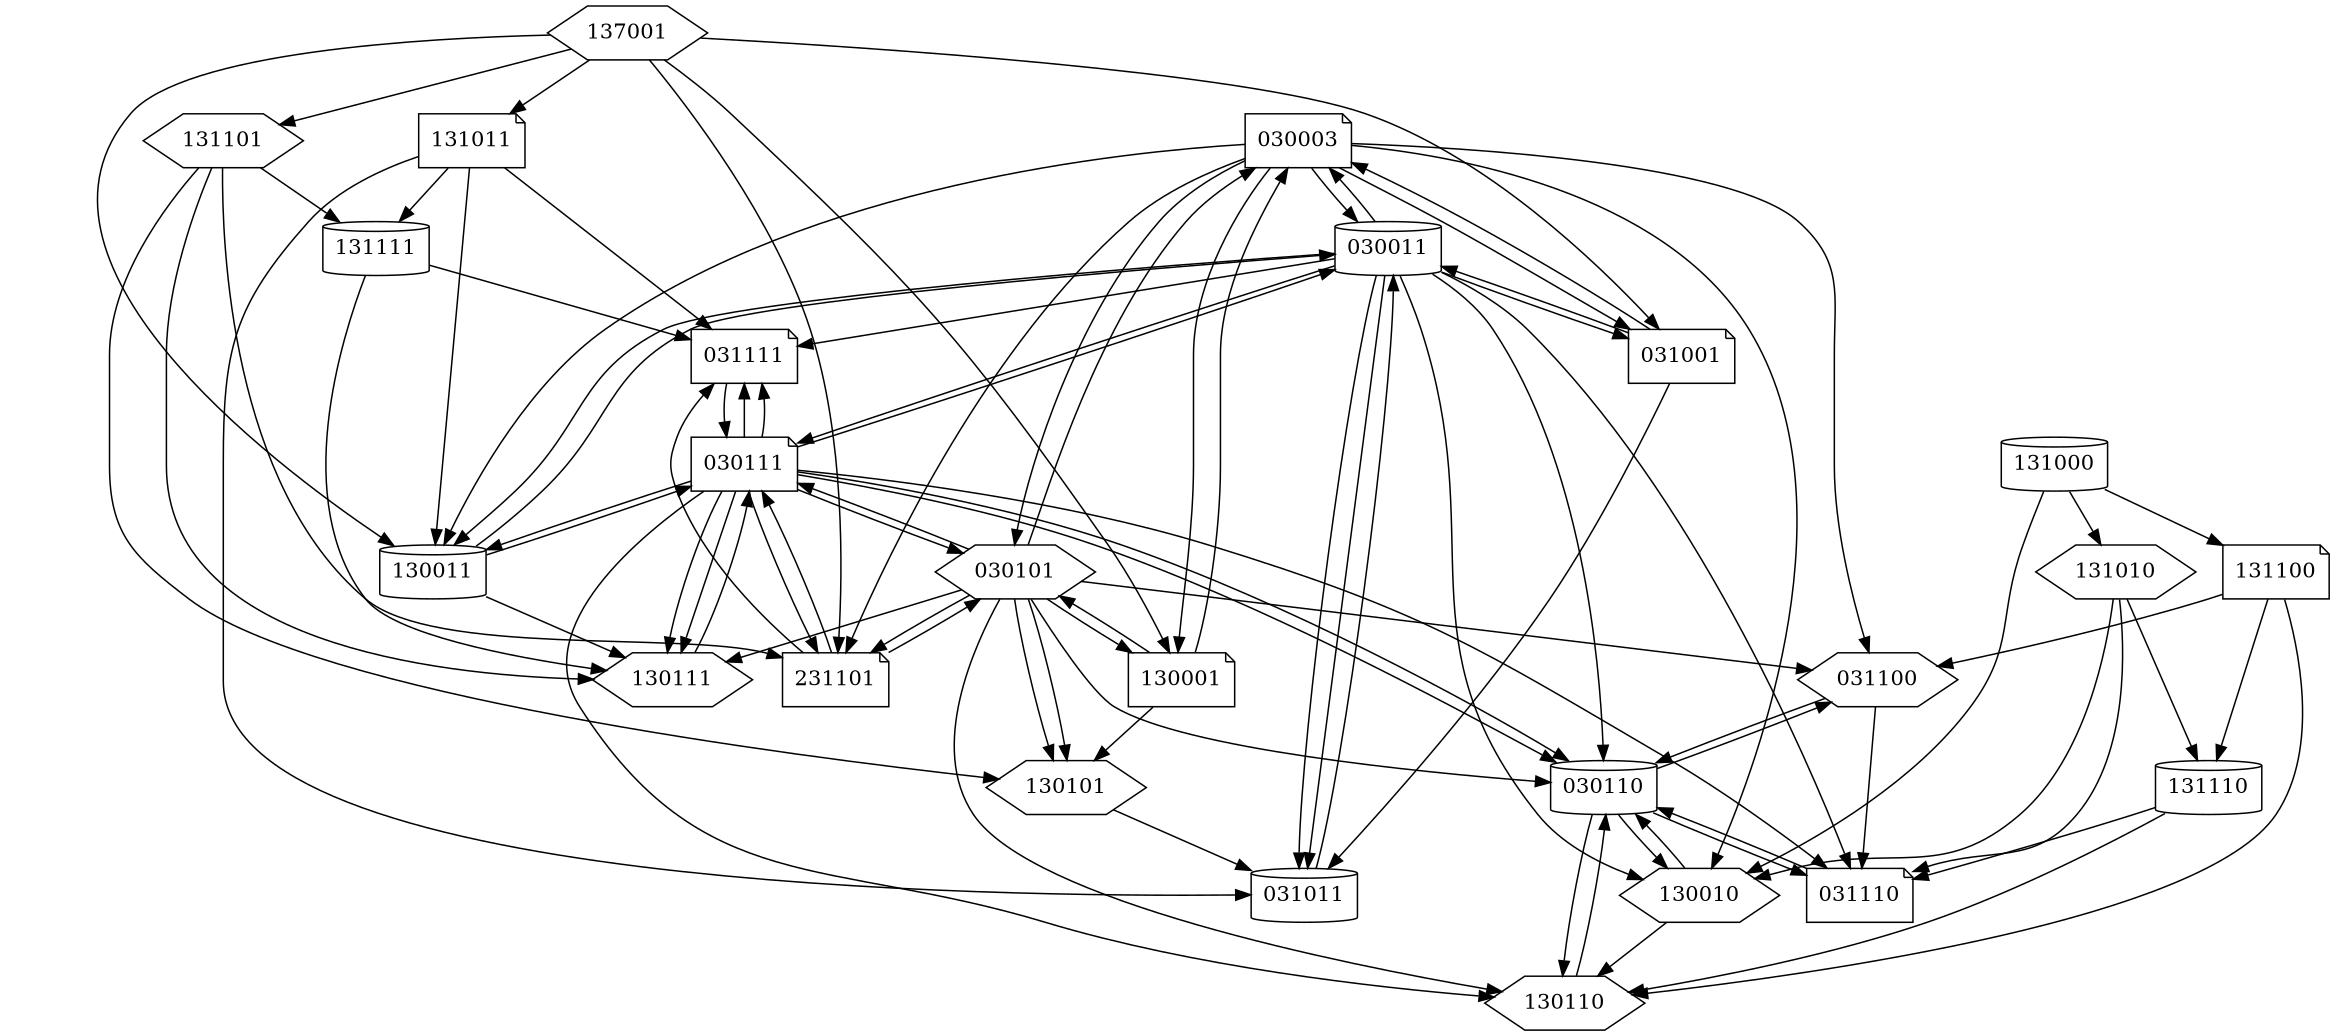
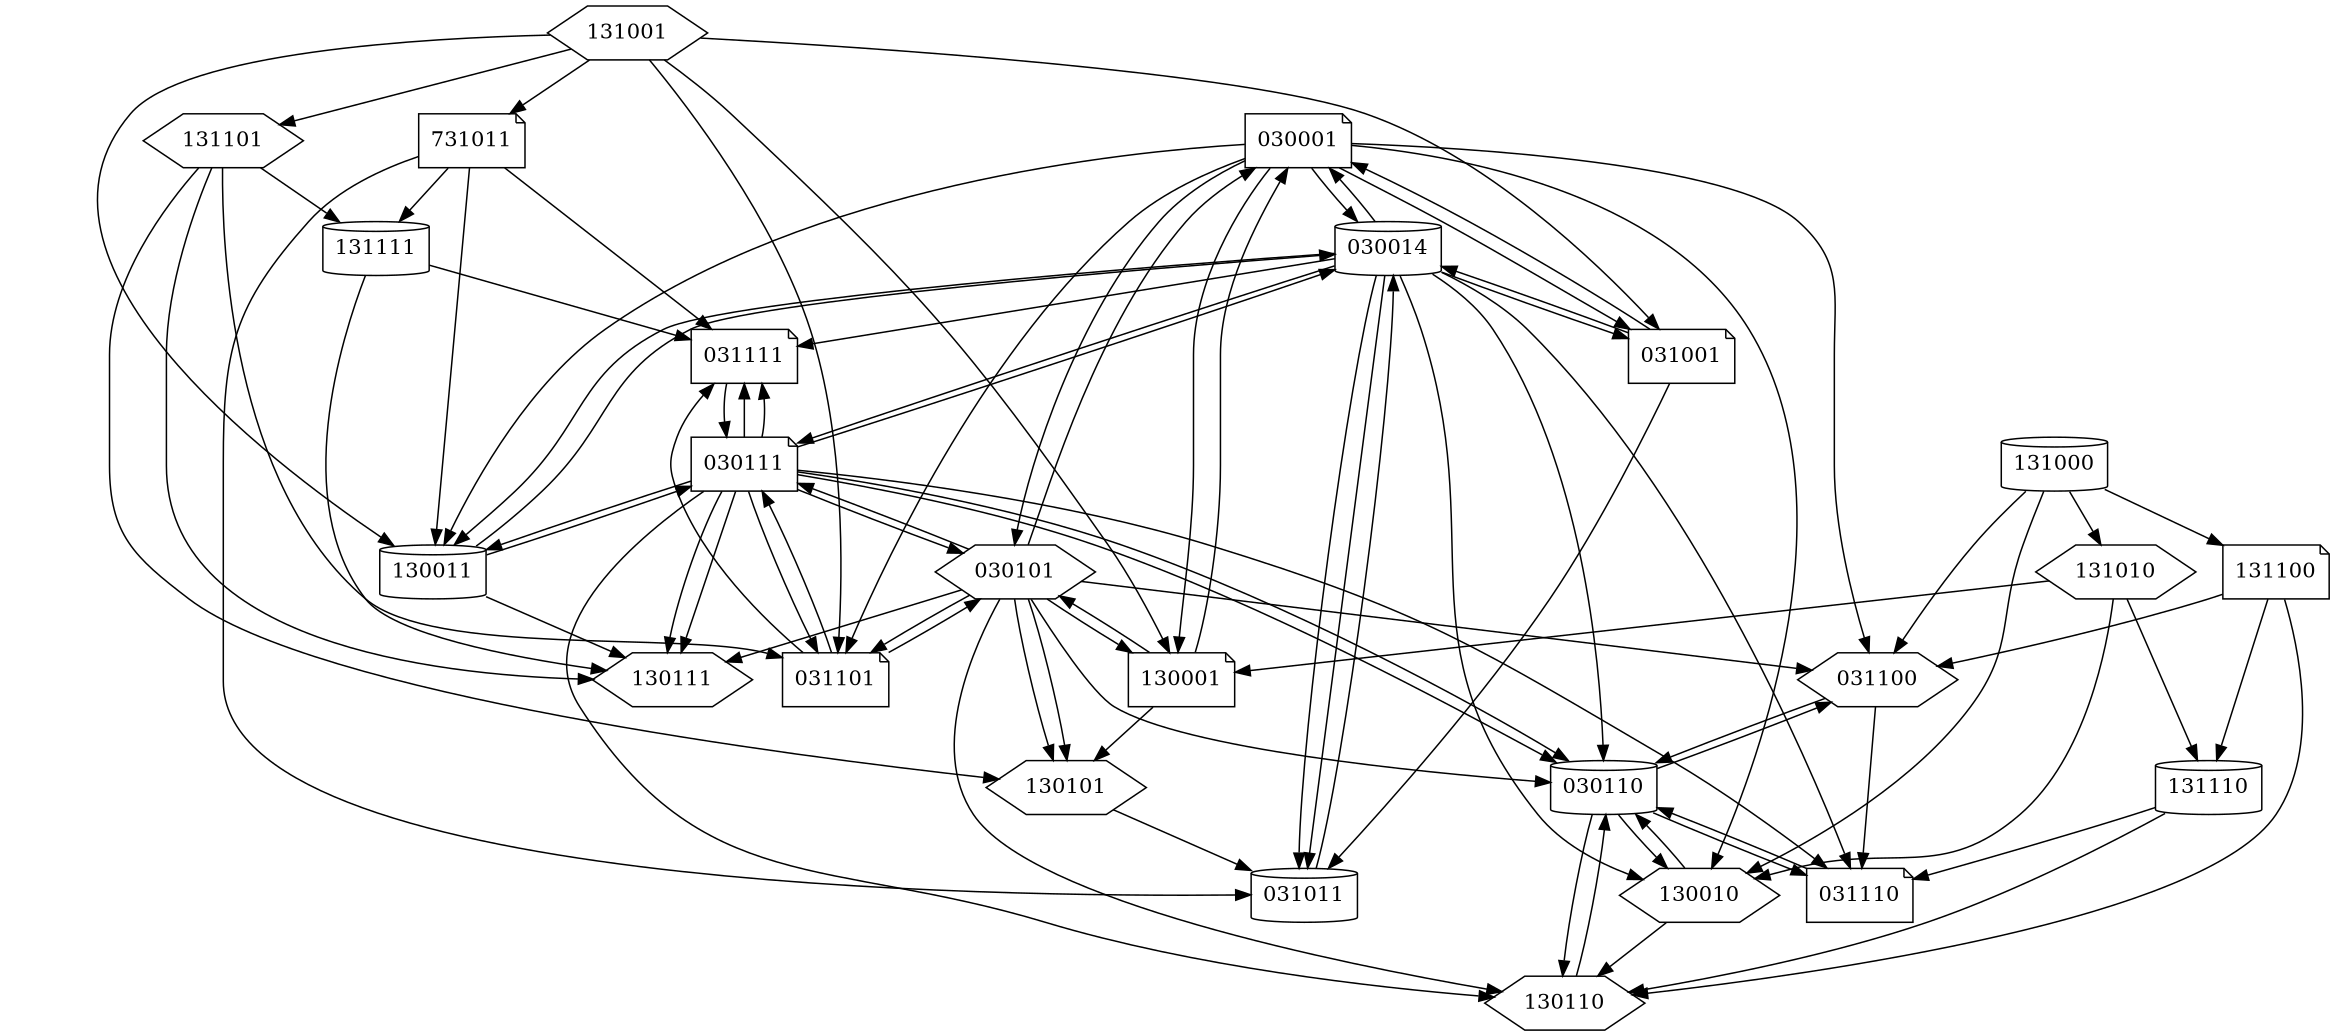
(628, 33) -> (628, 33)
(472, 141) -> (472, 141)
(1298, 141) -> (1298, 141)
(1388, 249) -> (1388, 249)
none -> (1960, 562)
(723, 588) -> none
(836, 680) -> (836, 680)
(2094, 789) -> (1650, 626)
